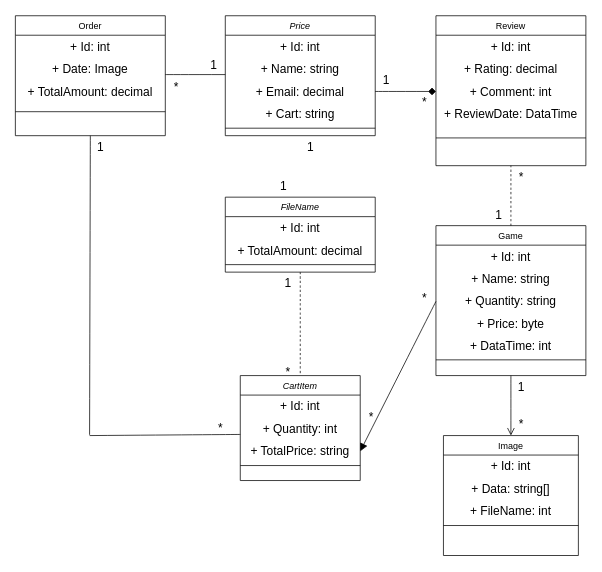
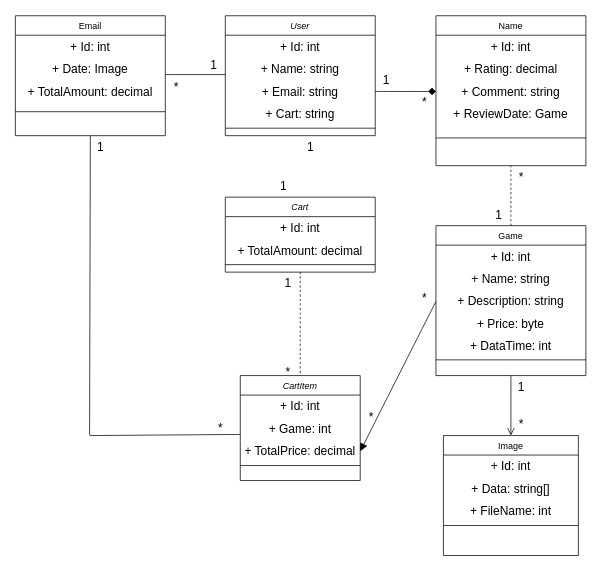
(90, 26) -> (90, 26)
(300, 26) -> (300, 26)
(511, 26) -> (511, 26)
(300, 91) -> (300, 91)
(511, 91) -> (511, 91)
(511, 114) -> (511, 114)
(300, 207) -> (300, 207)
(511, 301) -> (511, 301)
(300, 429) -> (300, 429)
(300, 451) -> (300, 451)
